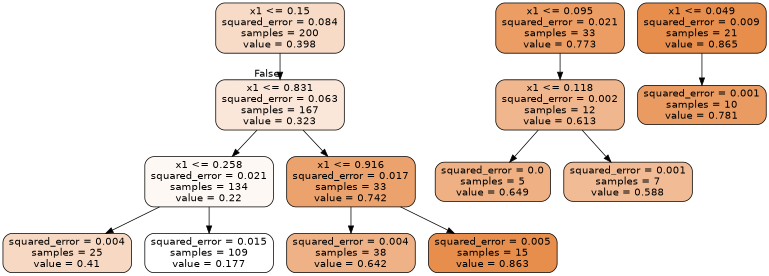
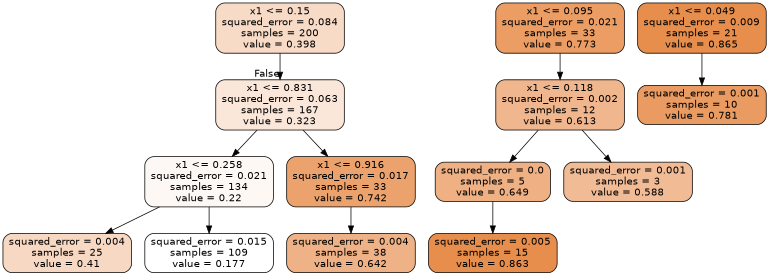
(628, 182) -> (628, 182)
(424, 219) -> (493, 214)
